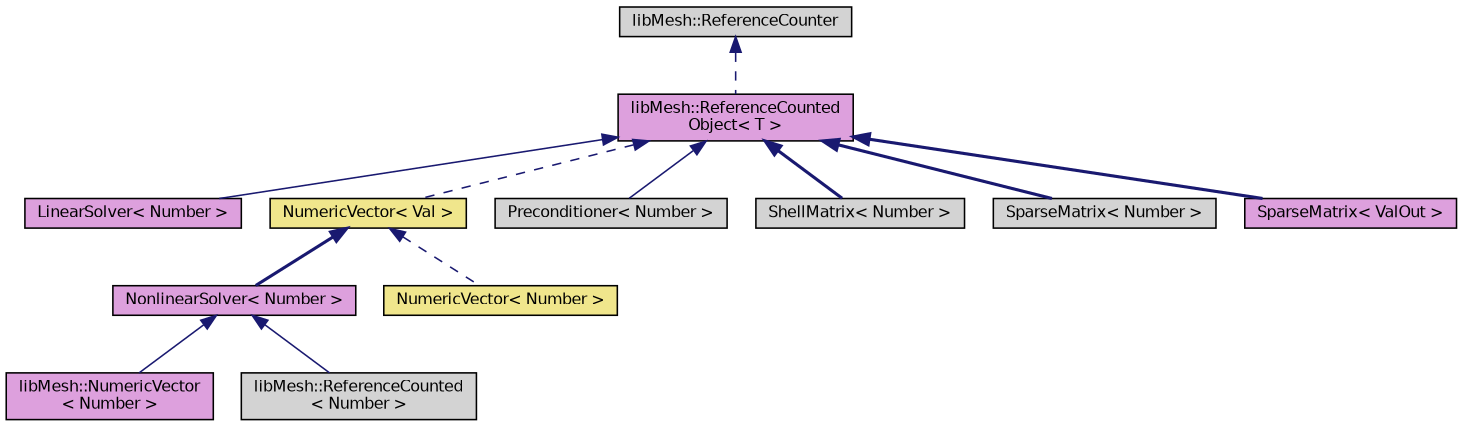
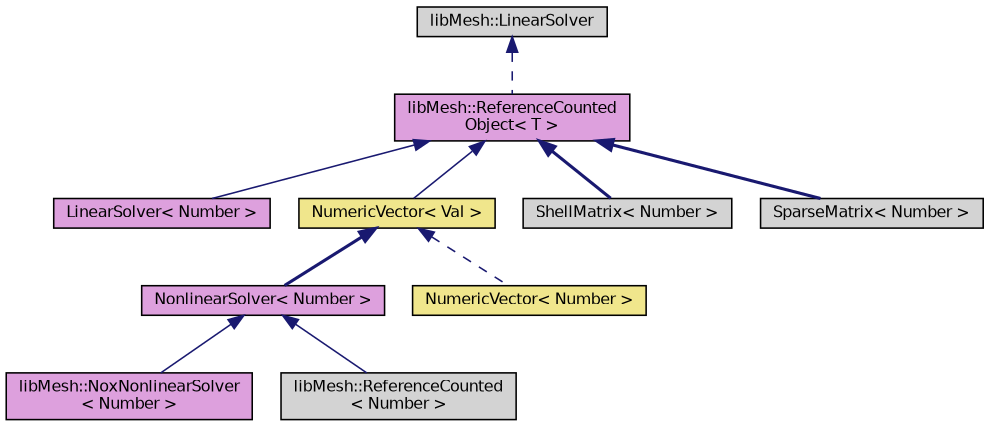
(736, 22) -> (512, 22)
(527, 172) -> (443, 175)
(611, 213) -> none
(1351, 213) -> none
(110, 396) -> (129, 396)
